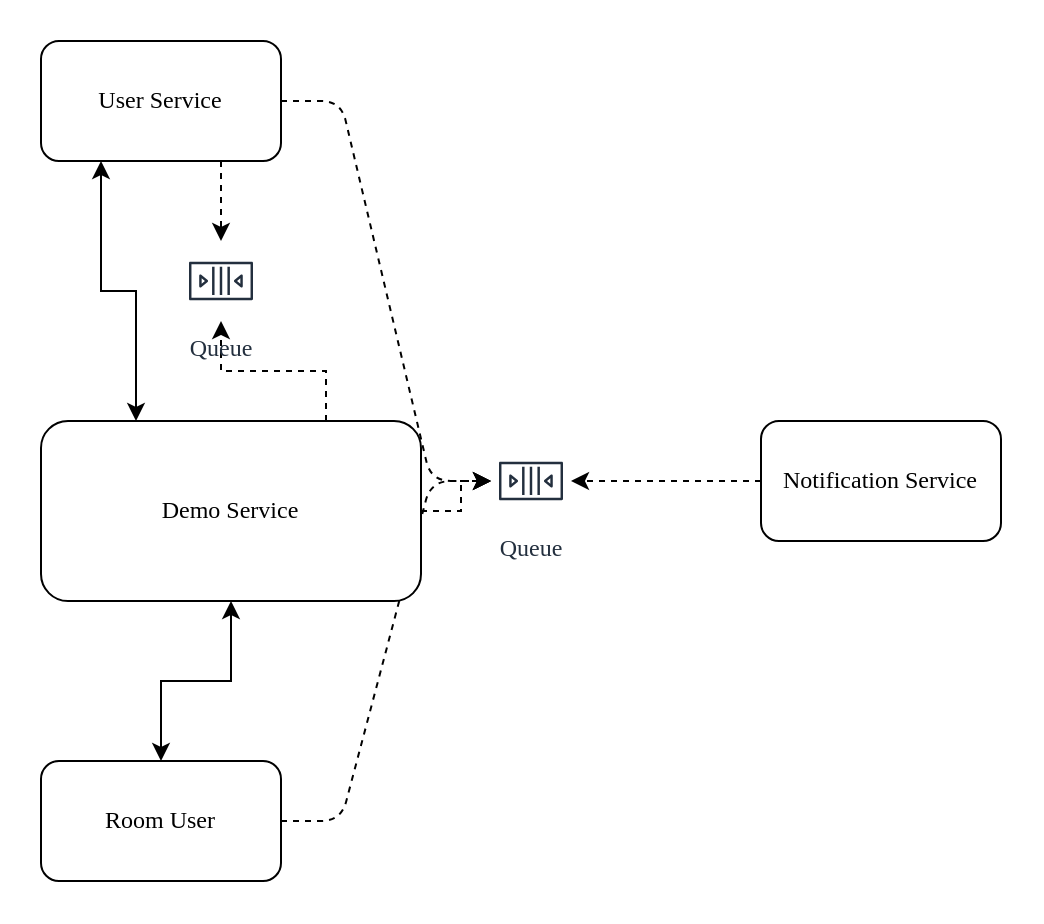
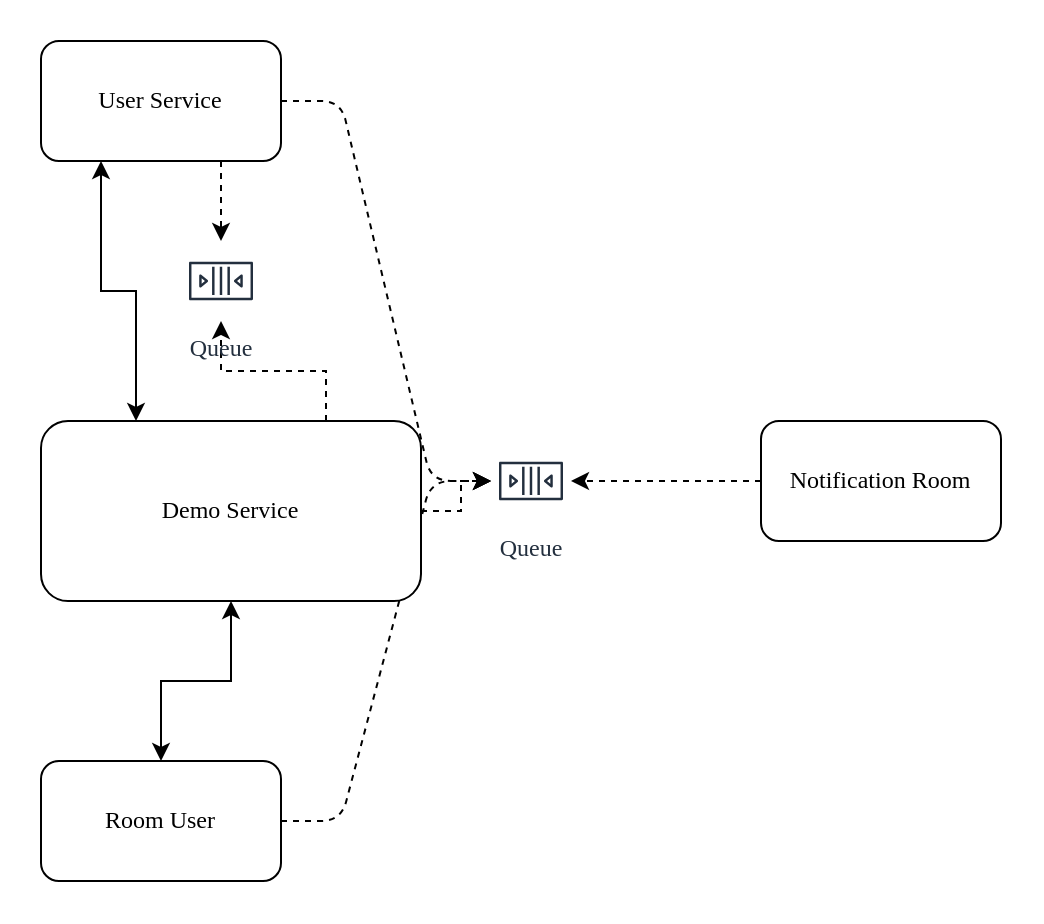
(881, 481) -> (881, 481)
